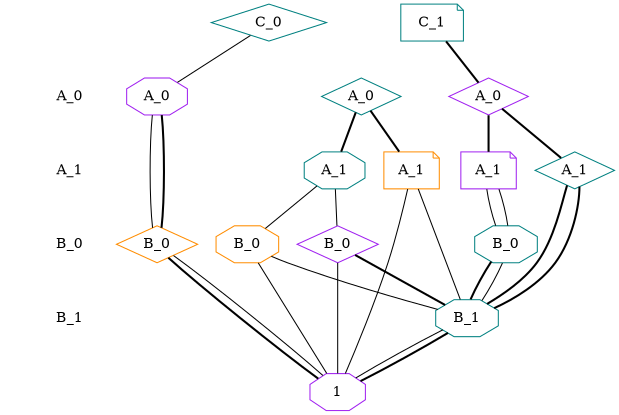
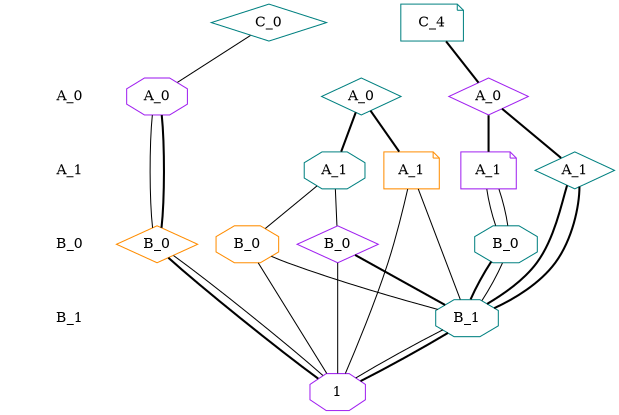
(432, 23) -> (432, 23)
